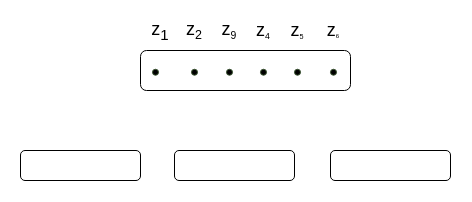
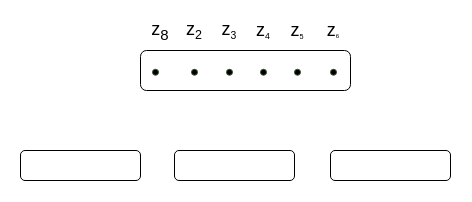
(230, 31) -> (230, 31)
(161, 32) -> (161, 32)
